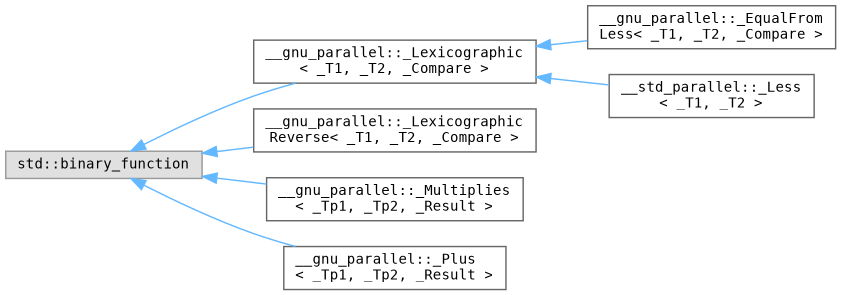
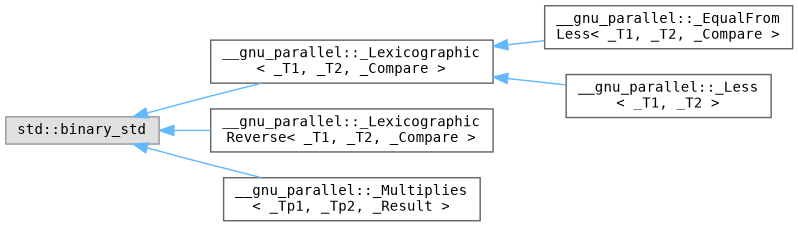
(712, 96) -> (669, 96)
(104, 165) -> (82, 130)
(395, 268) -> none
